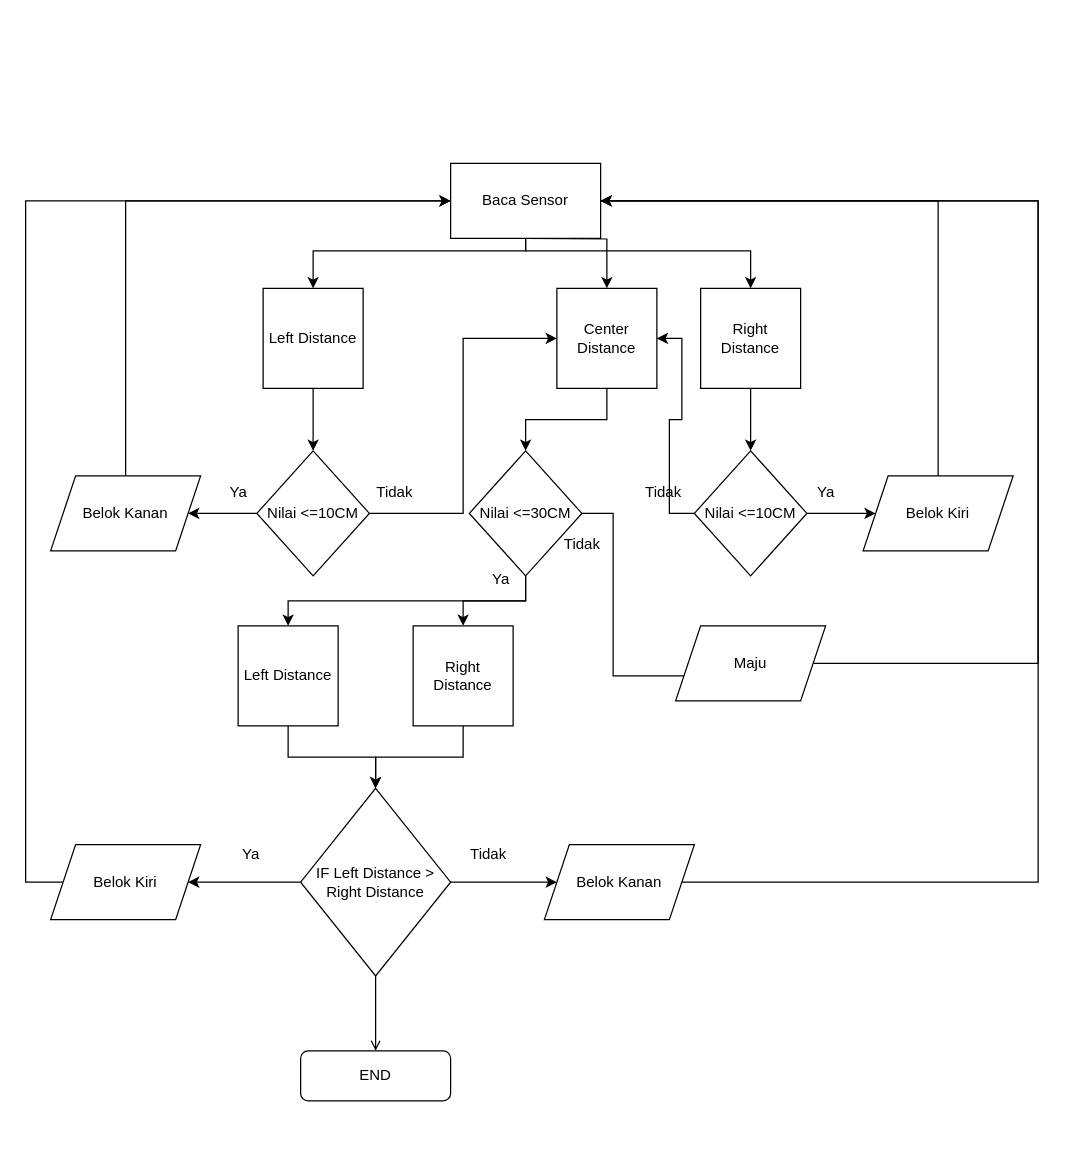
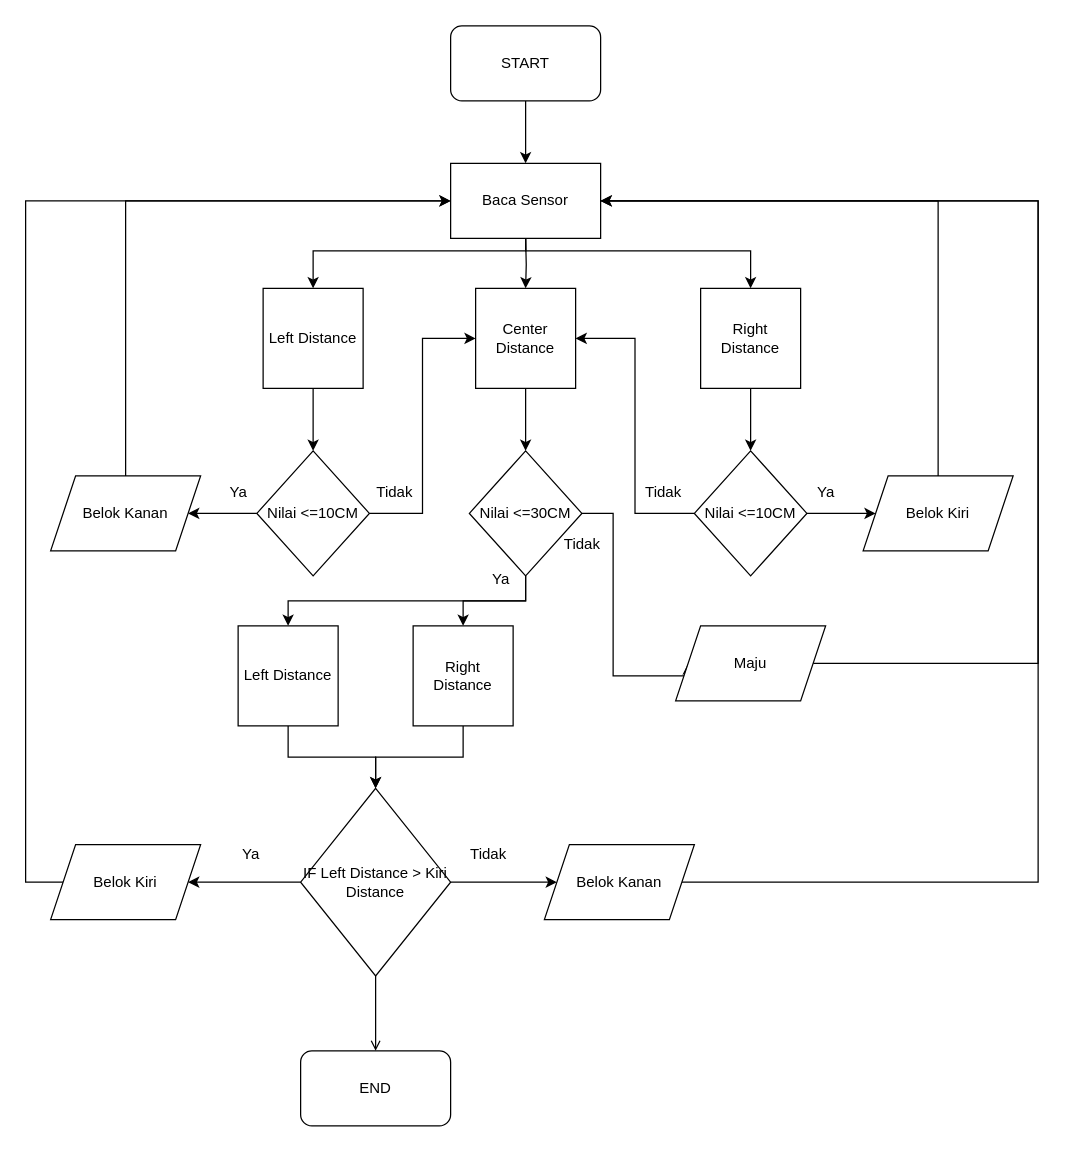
none -> (526, 63)
none -> (526, 128)
(607, 338) -> (526, 338)
(682, 676) -> (682, 676)
(376, 882) -> (376, 882)
(376, 1076) -> (376, 1088)
